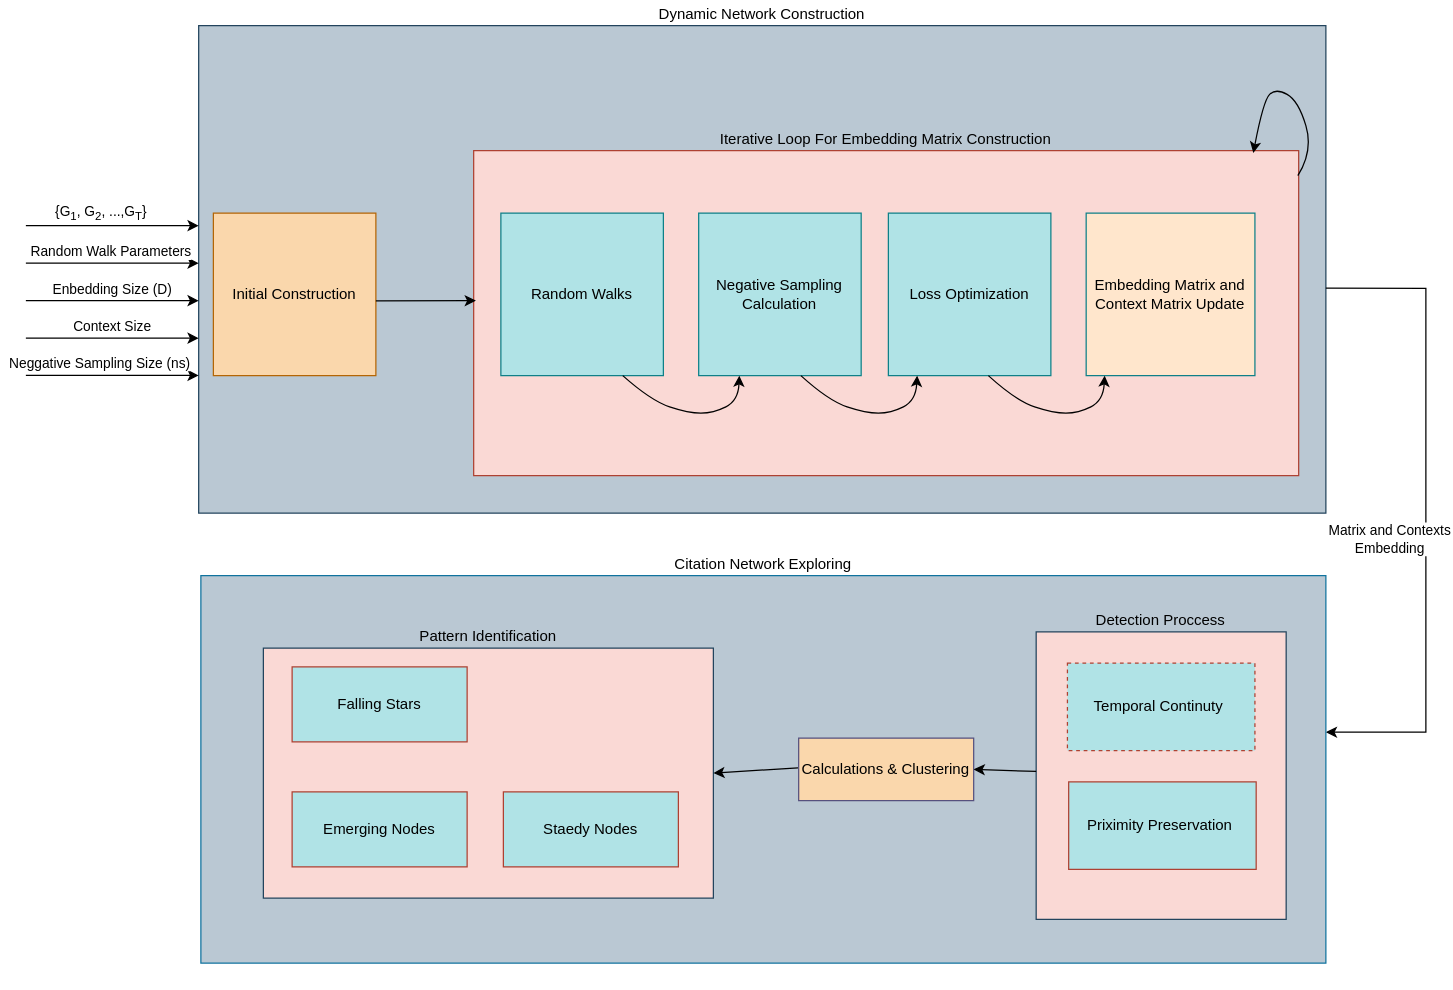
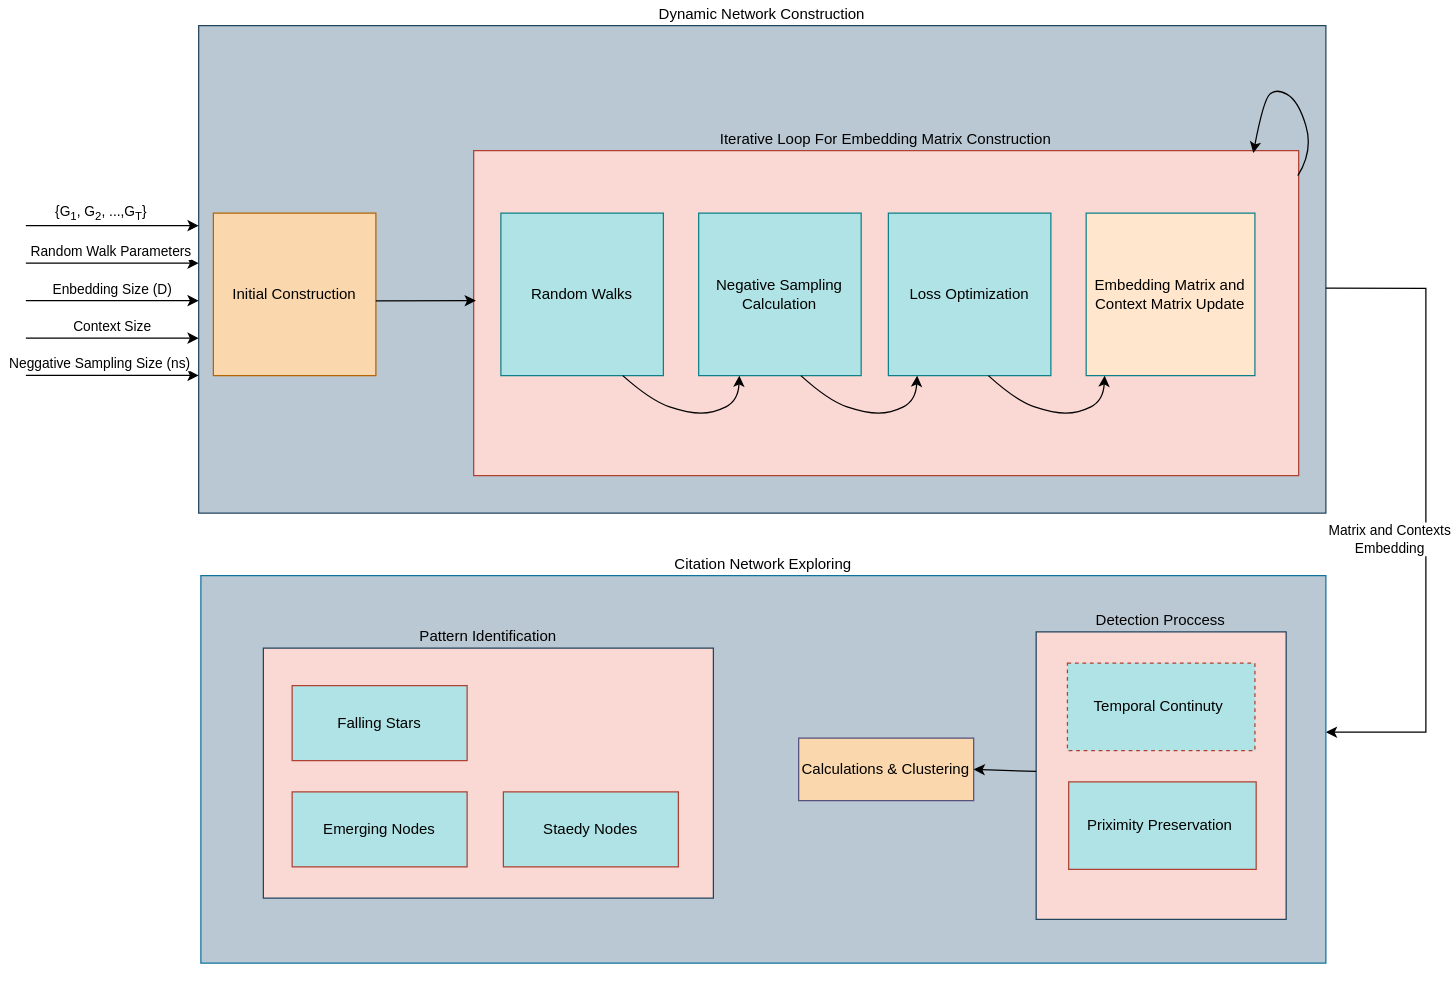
(379, 704) -> (379, 723)
(759, 770) -> none
